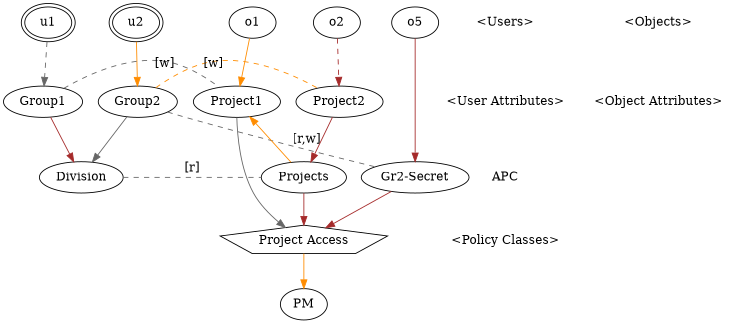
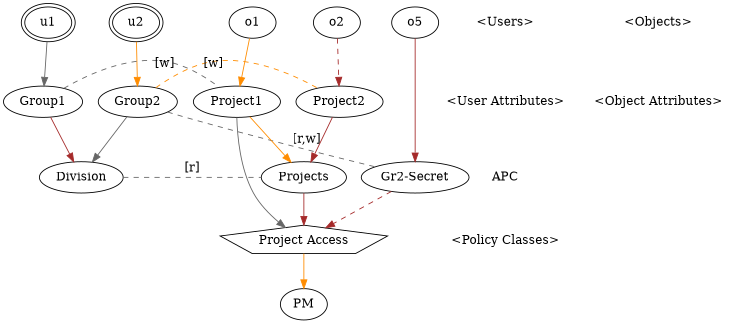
(46, 59) -> (46, 59)
(278, 148) -> (265, 133)
(362, 208) -> (362, 208)
